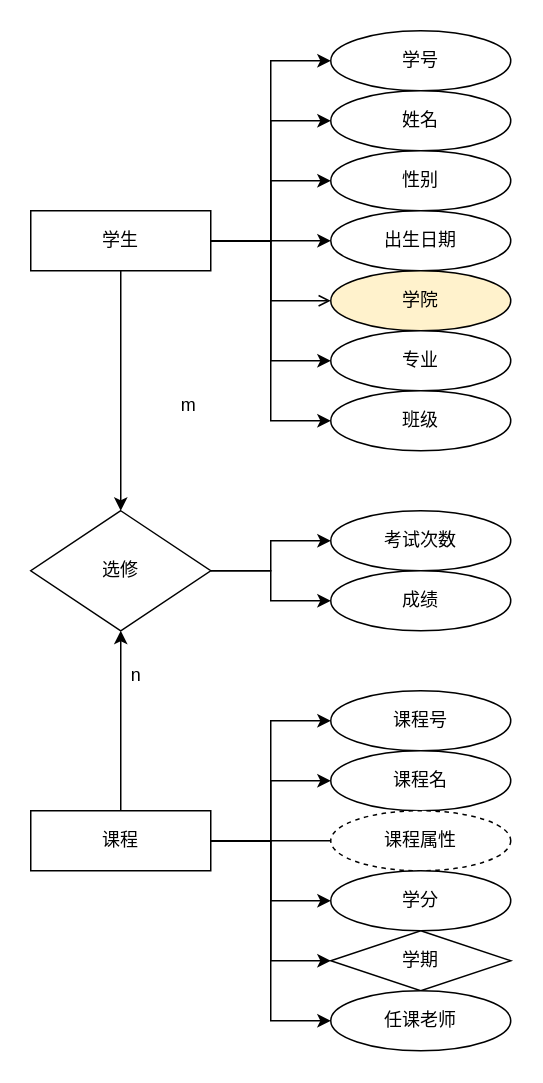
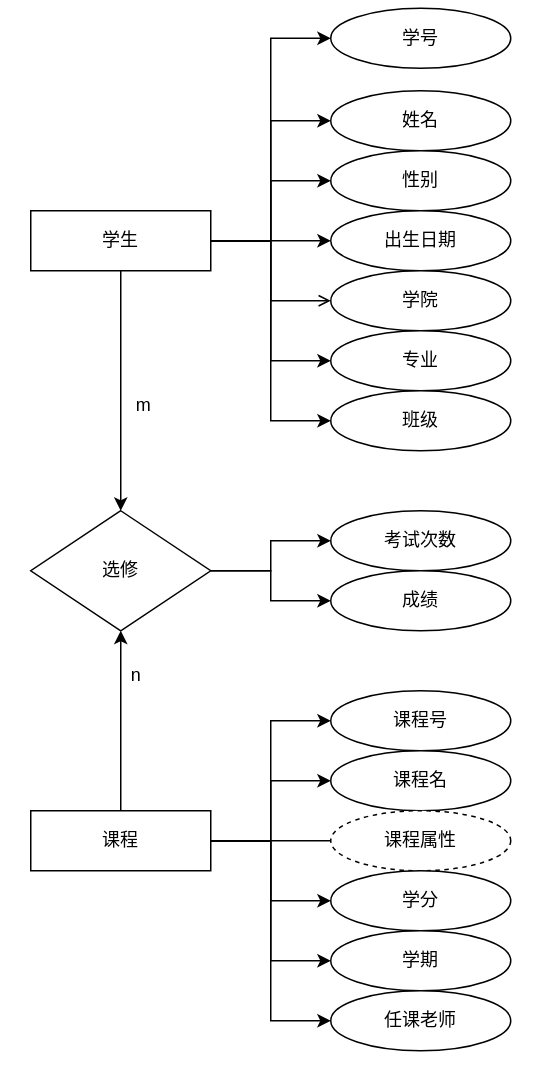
(421, 61) -> (421, 38)
(421, 301) -> (421, 301)
(188, 406) -> (143, 406)
(421, 961) -> (421, 961)
